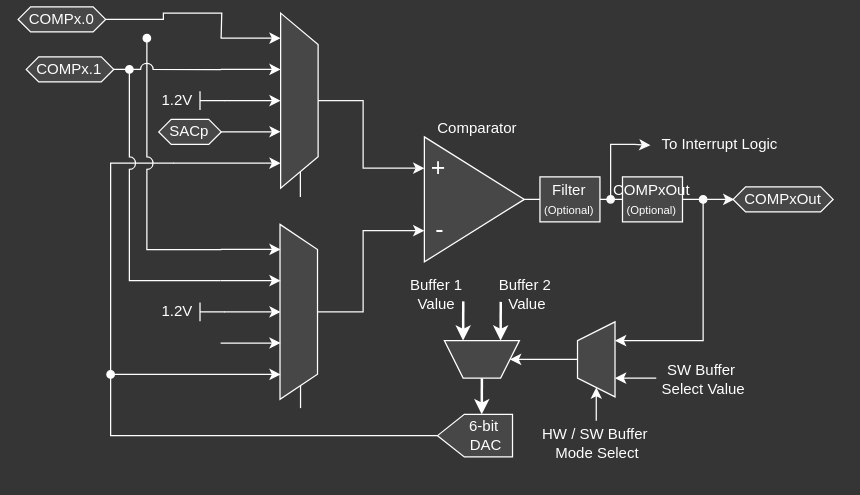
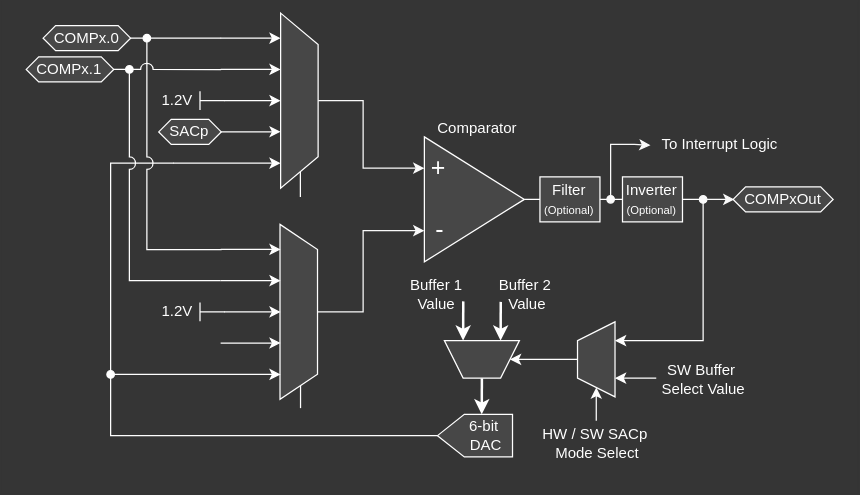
(62, 19) -> (87, 38)
(652, 199) -> (652, 199)
(598, 443) -> (598, 443)
